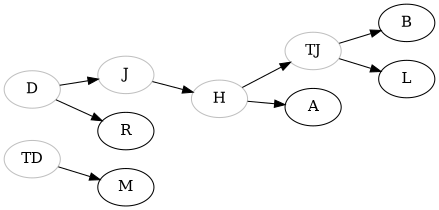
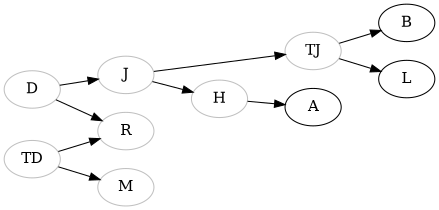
(262, 77) -> (214, 64)
(126, 131) -> (126, 131)
none -> (74, 147)
(126, 187) -> (126, 187)
